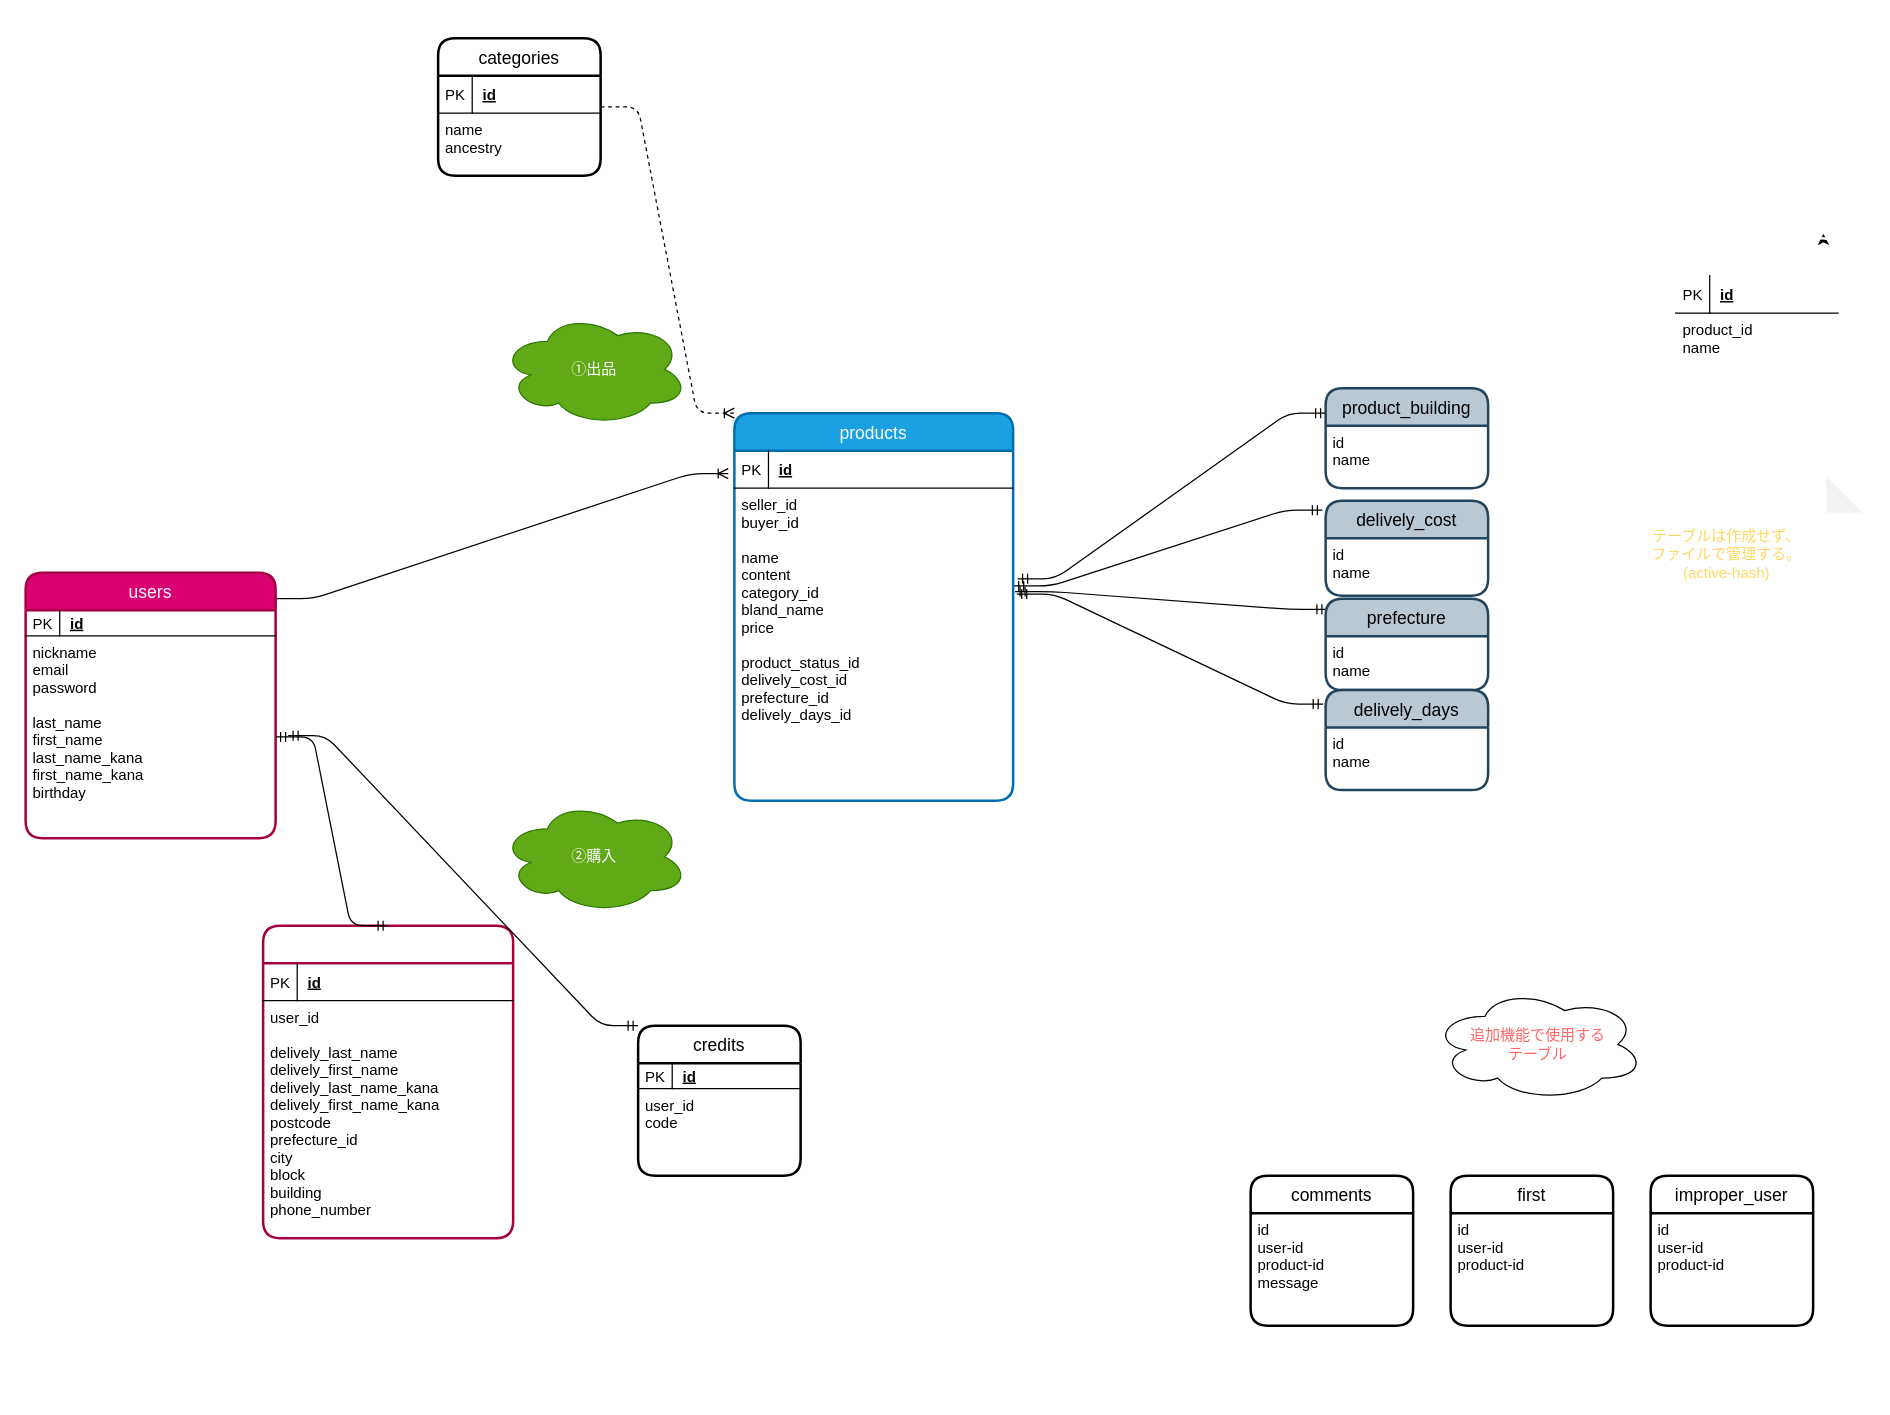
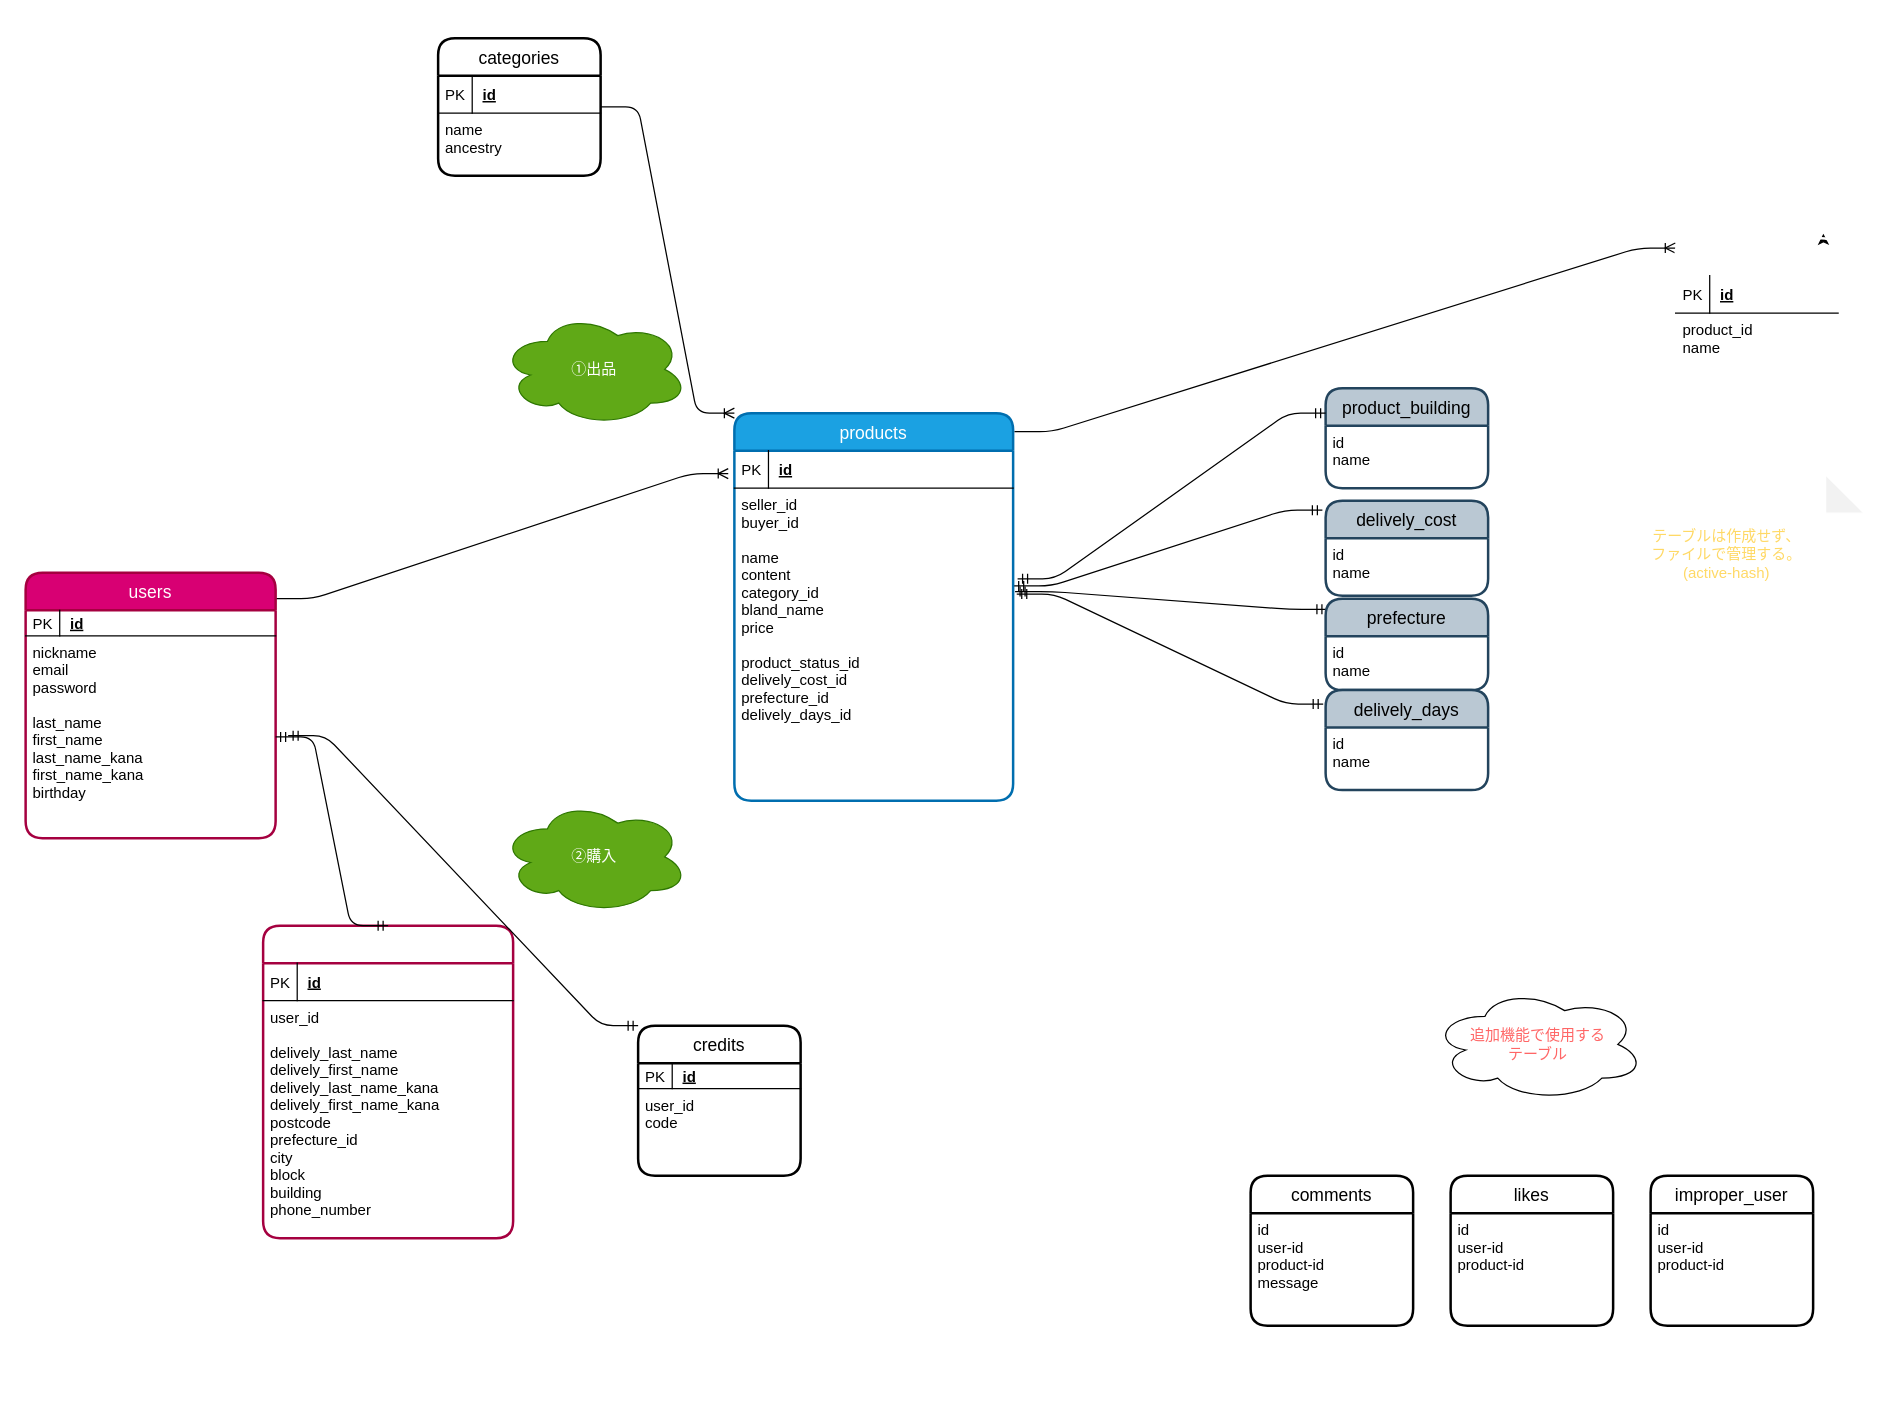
(667, 259) -> (667, 259)
none -> (1344, 340)
(1531, 1195) -> (1531, 1195)
